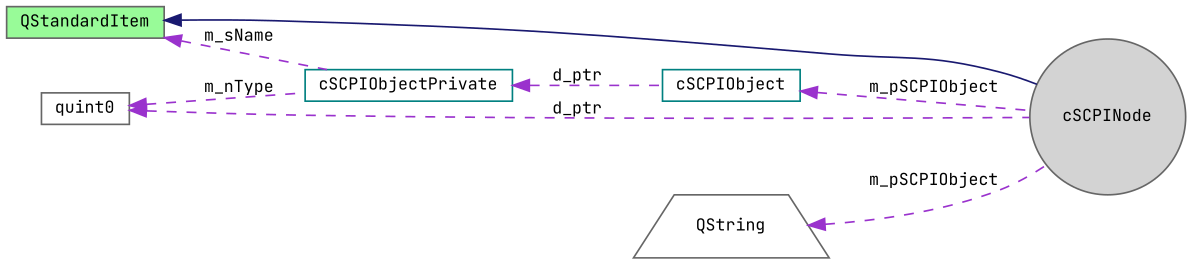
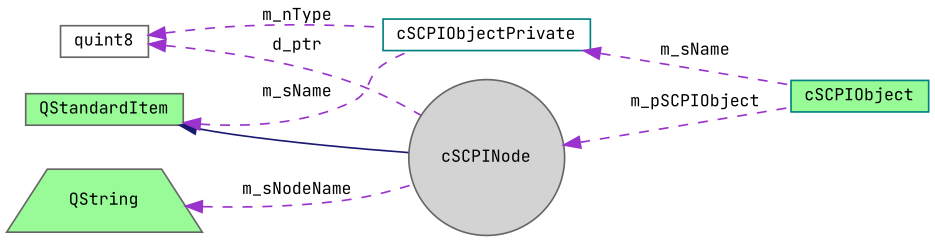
(573, 76) -> (691, 51)
(731, 85) -> (860, 96)
(924, 101) -> (685, 125)
(85, 109) -> (104, 41)
(929, 181) -> (293, 190)
(731, 226) -> (104, 201)
